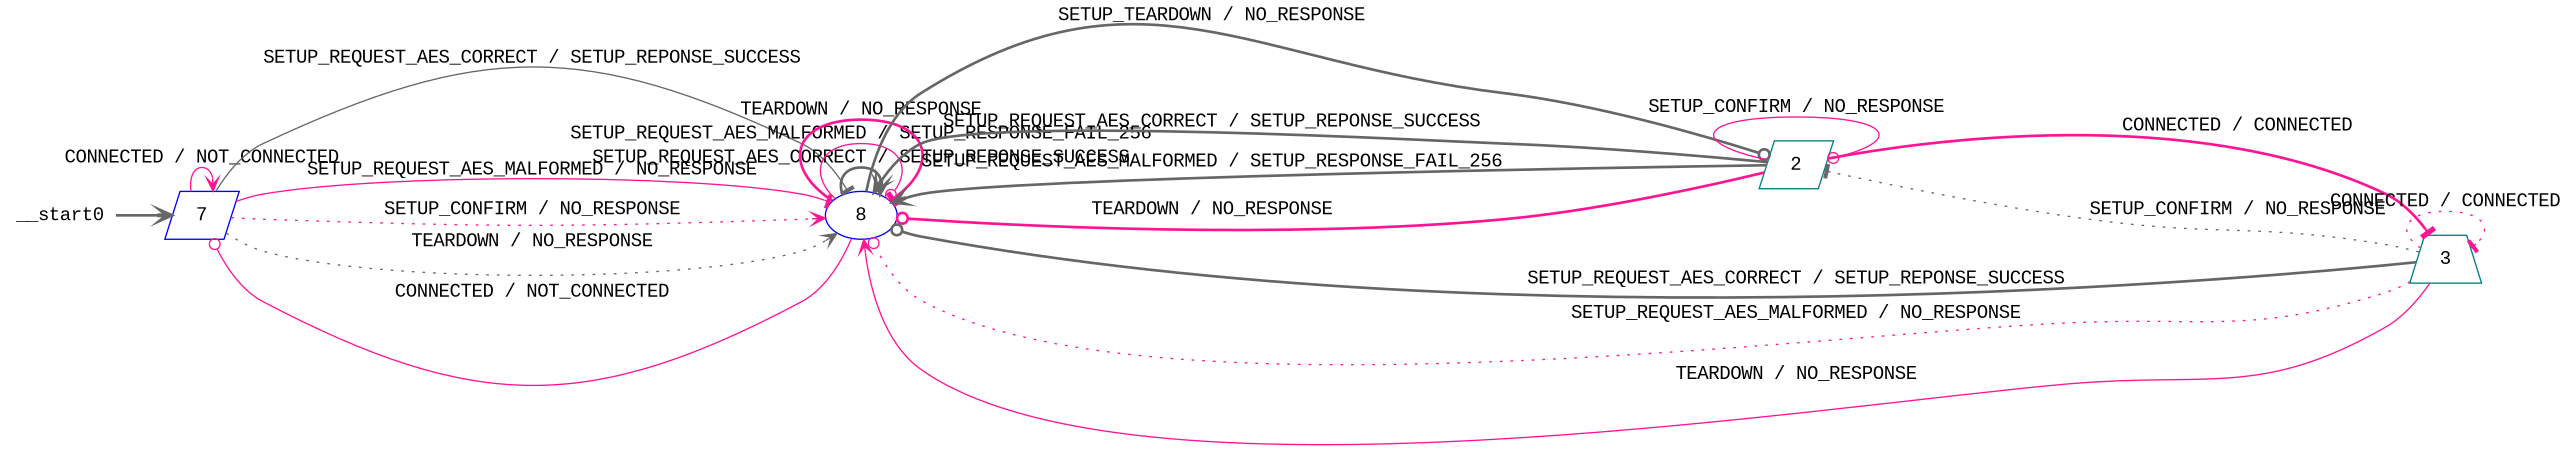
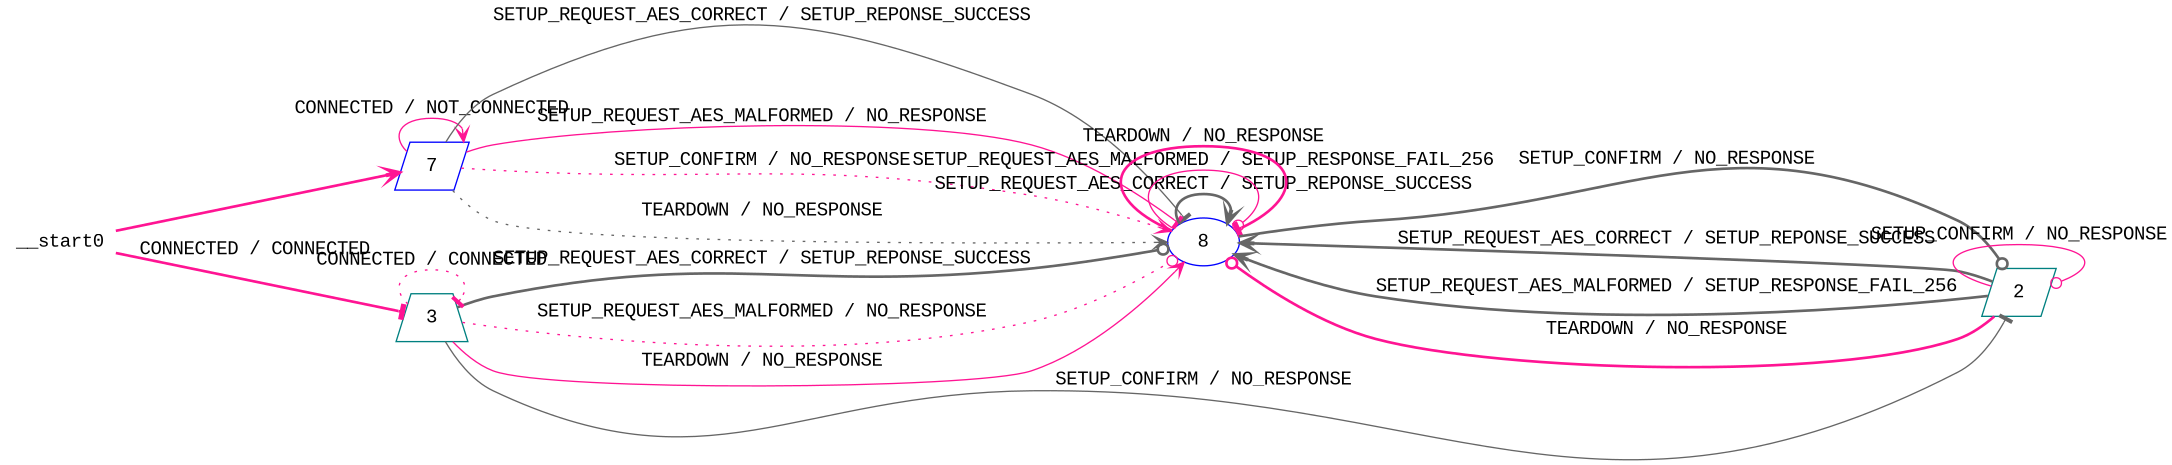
(1212, 15) -> (1667, 159)
(2137, 137) -> (257, 282)
(137, 215) -> (252, 203)
(2124, 223) -> (1229, 404)
(538, 385) -> none
